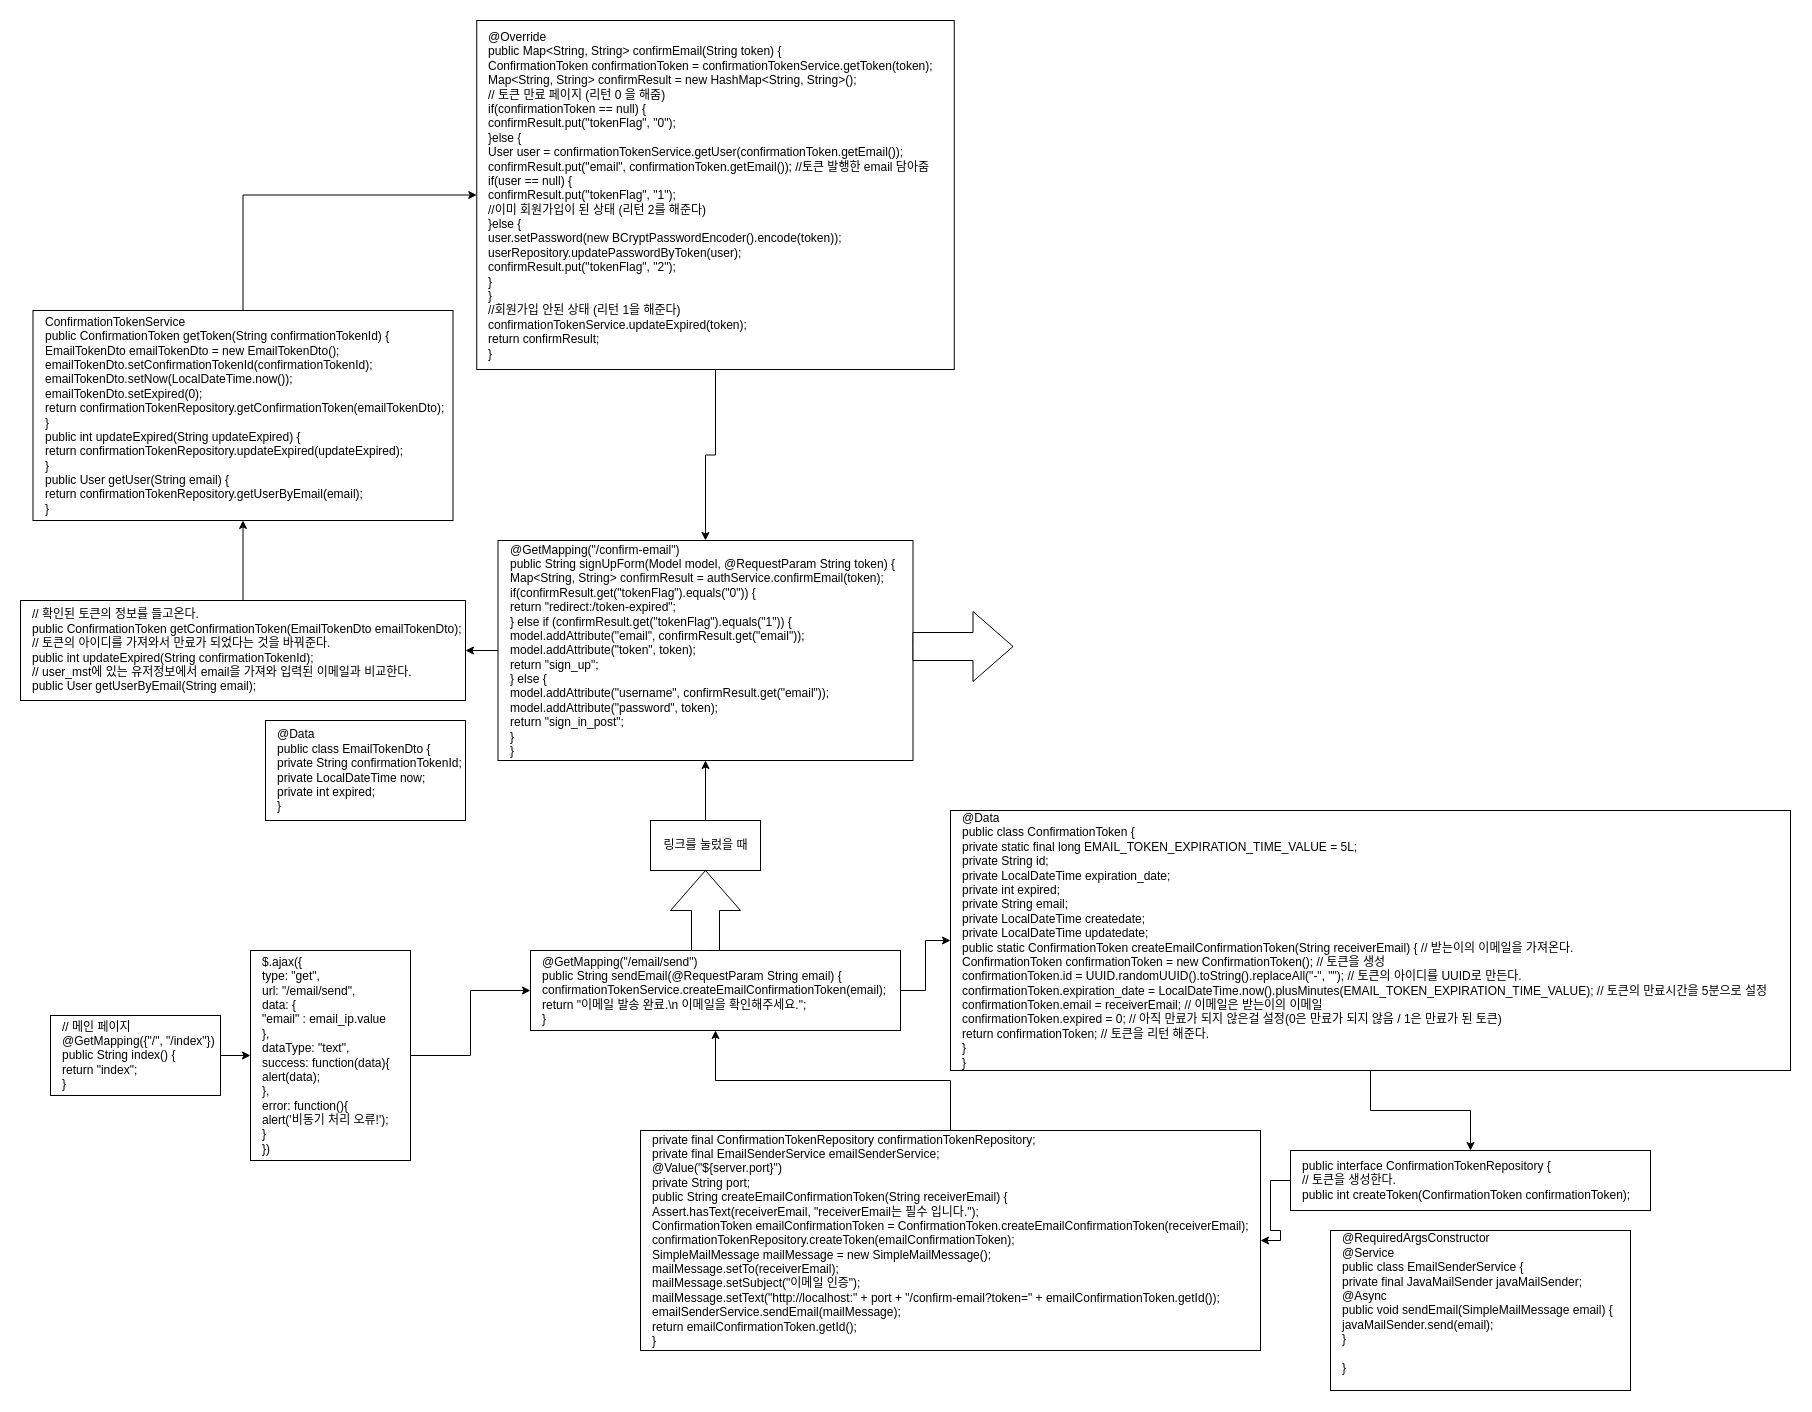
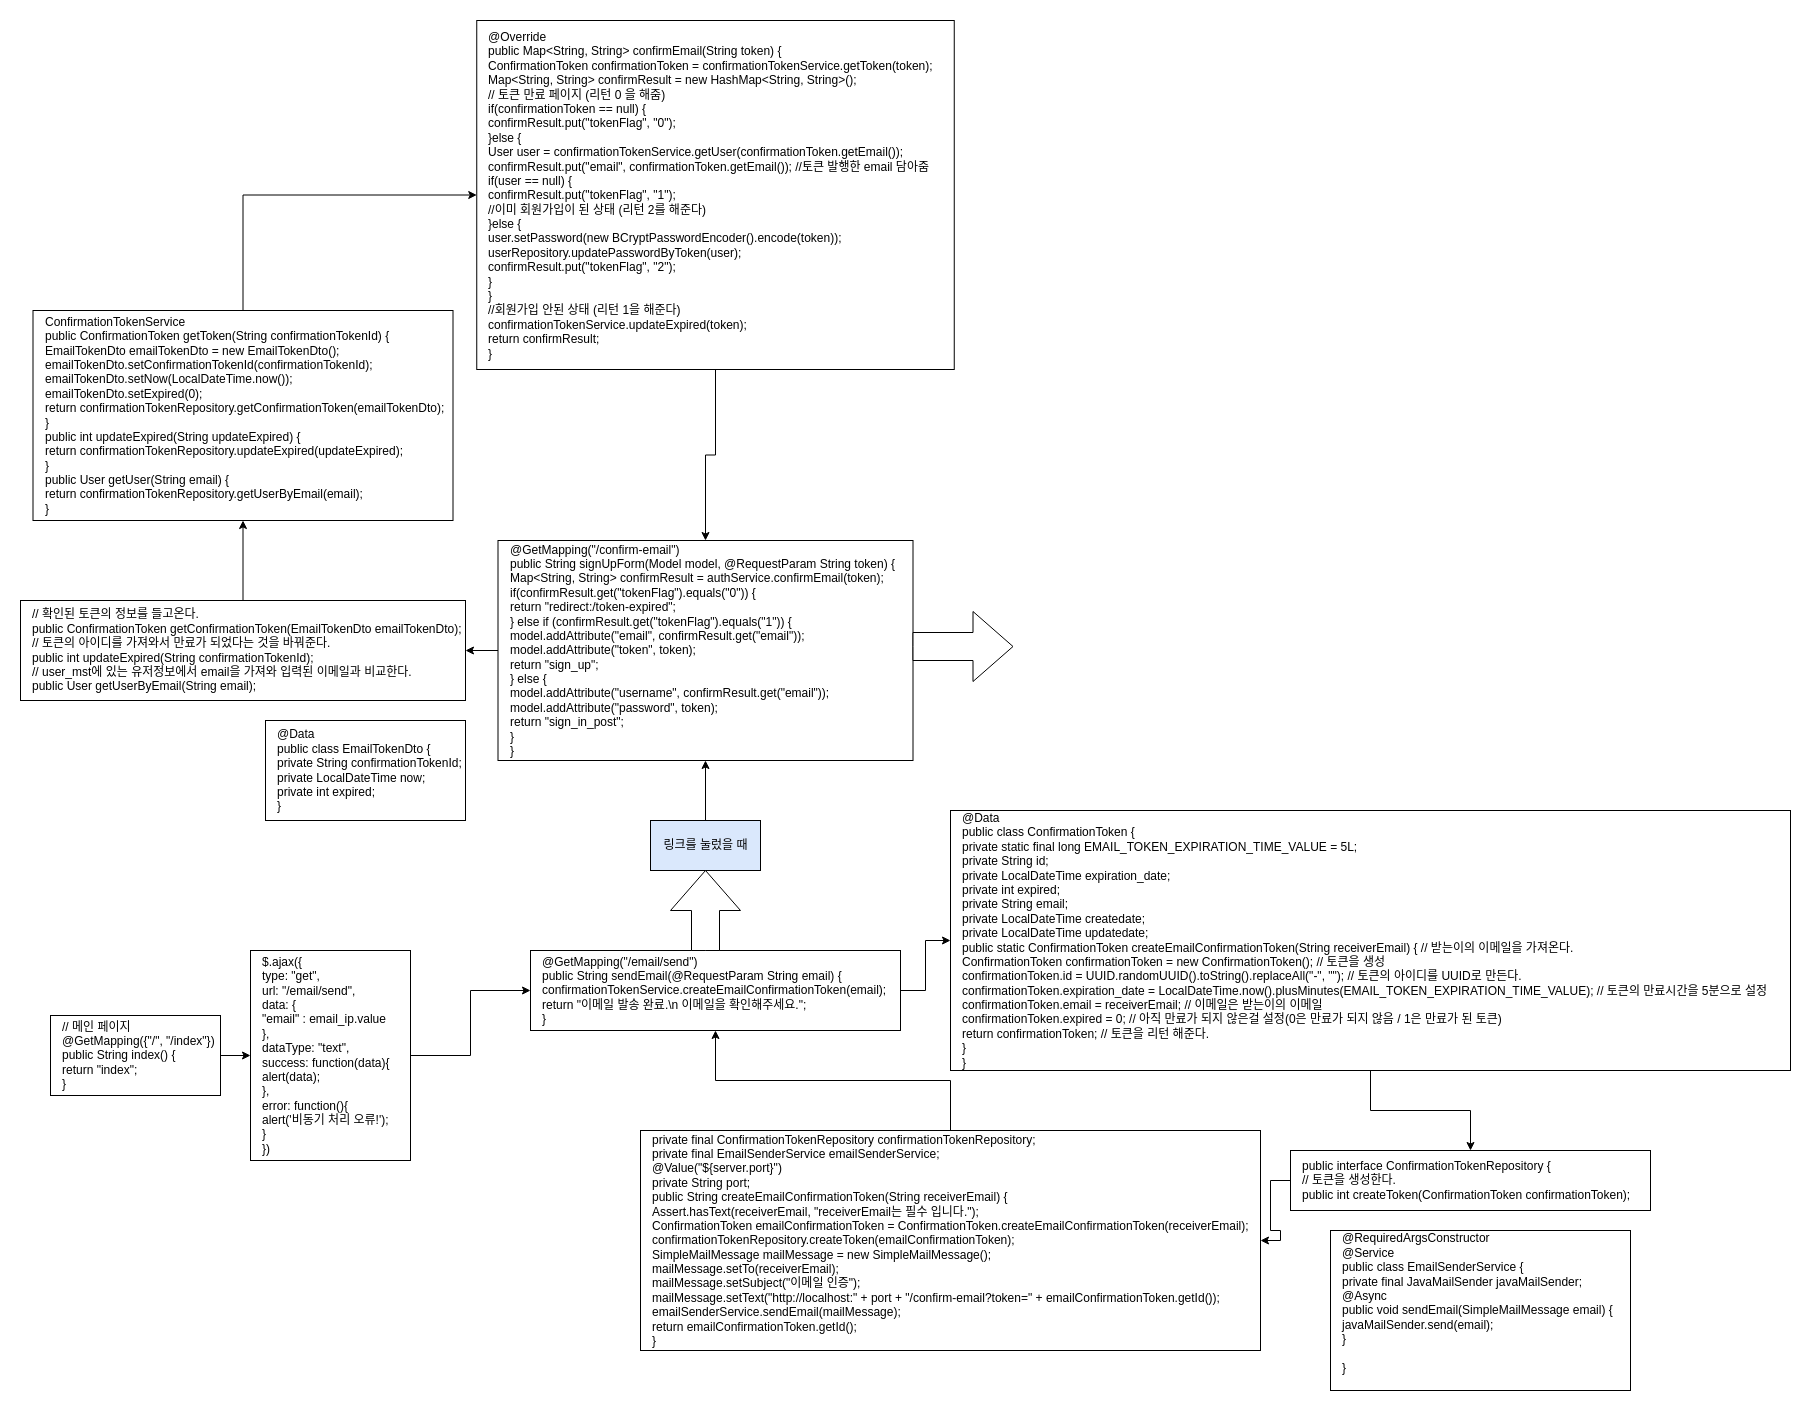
(706, 846) -> (706, 846)
